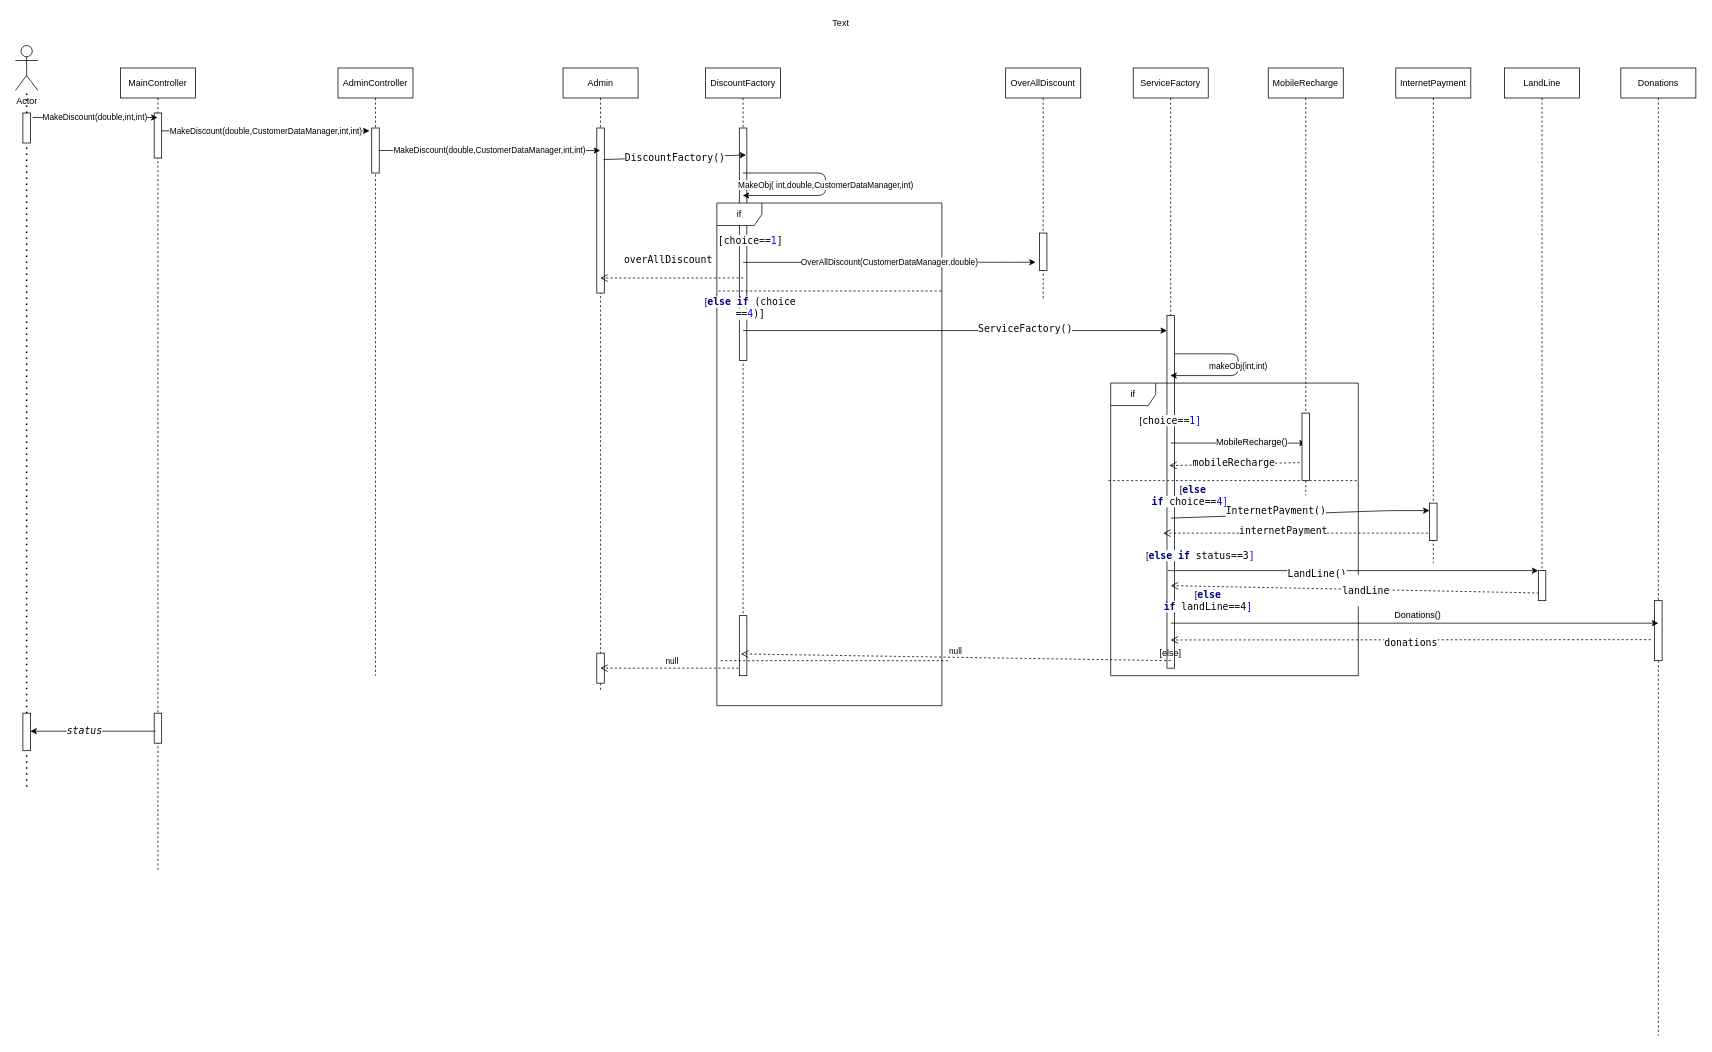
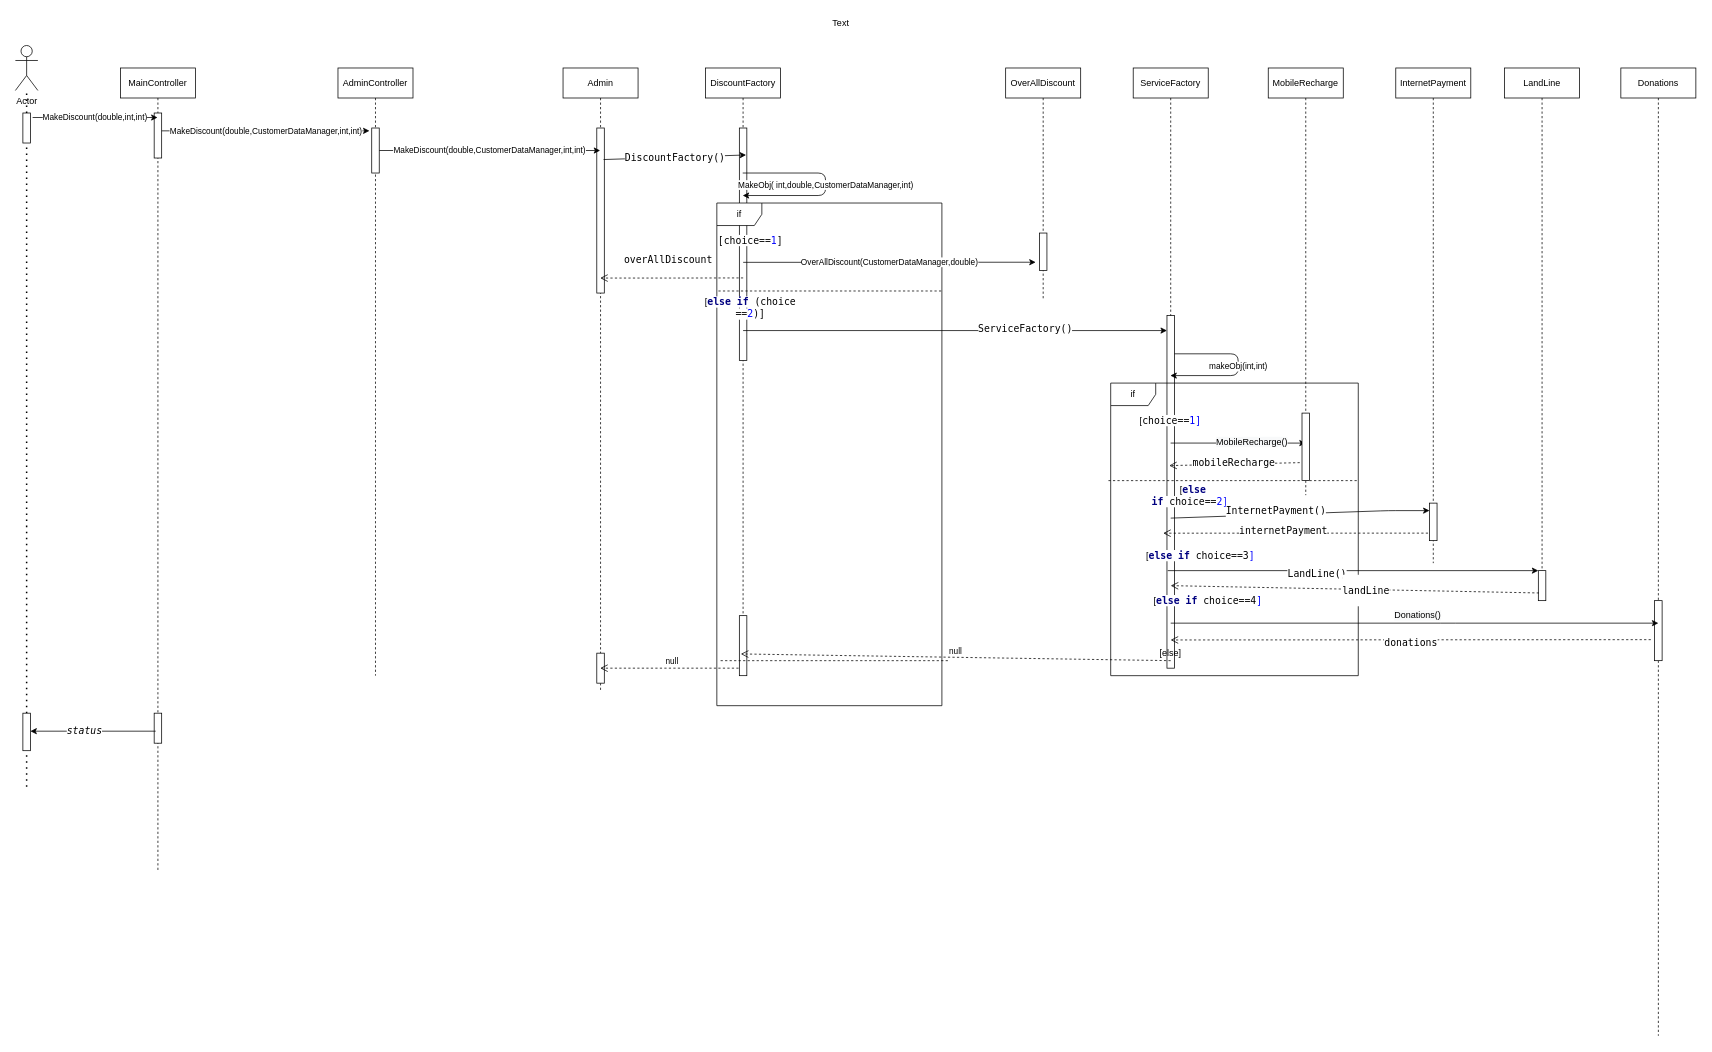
(750, 308) -> (750, 308)
(1193, 495) -> (1193, 495)
(1200, 555) -> (1200, 555)
(1208, 600) -> (1208, 600)
